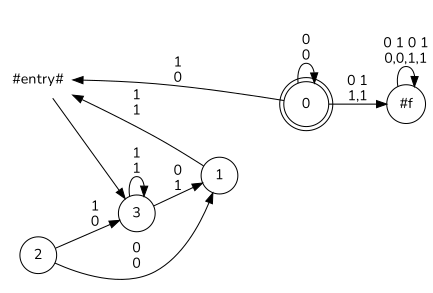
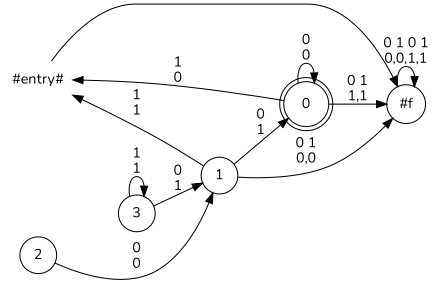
(86, 144) -> (228, 4)
none -> (257, 145)
none -> (318, 170)
(83, 236) -> none
